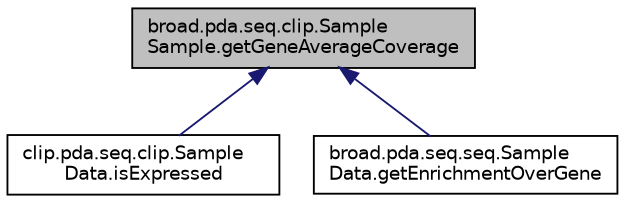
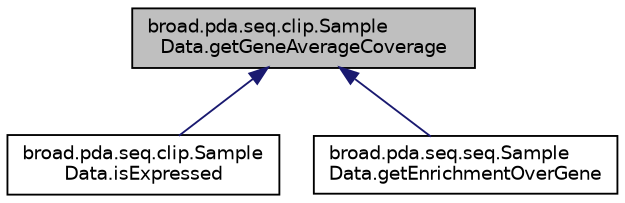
(304, 38) -> (304, 38)
(143, 165) -> (143, 165)
